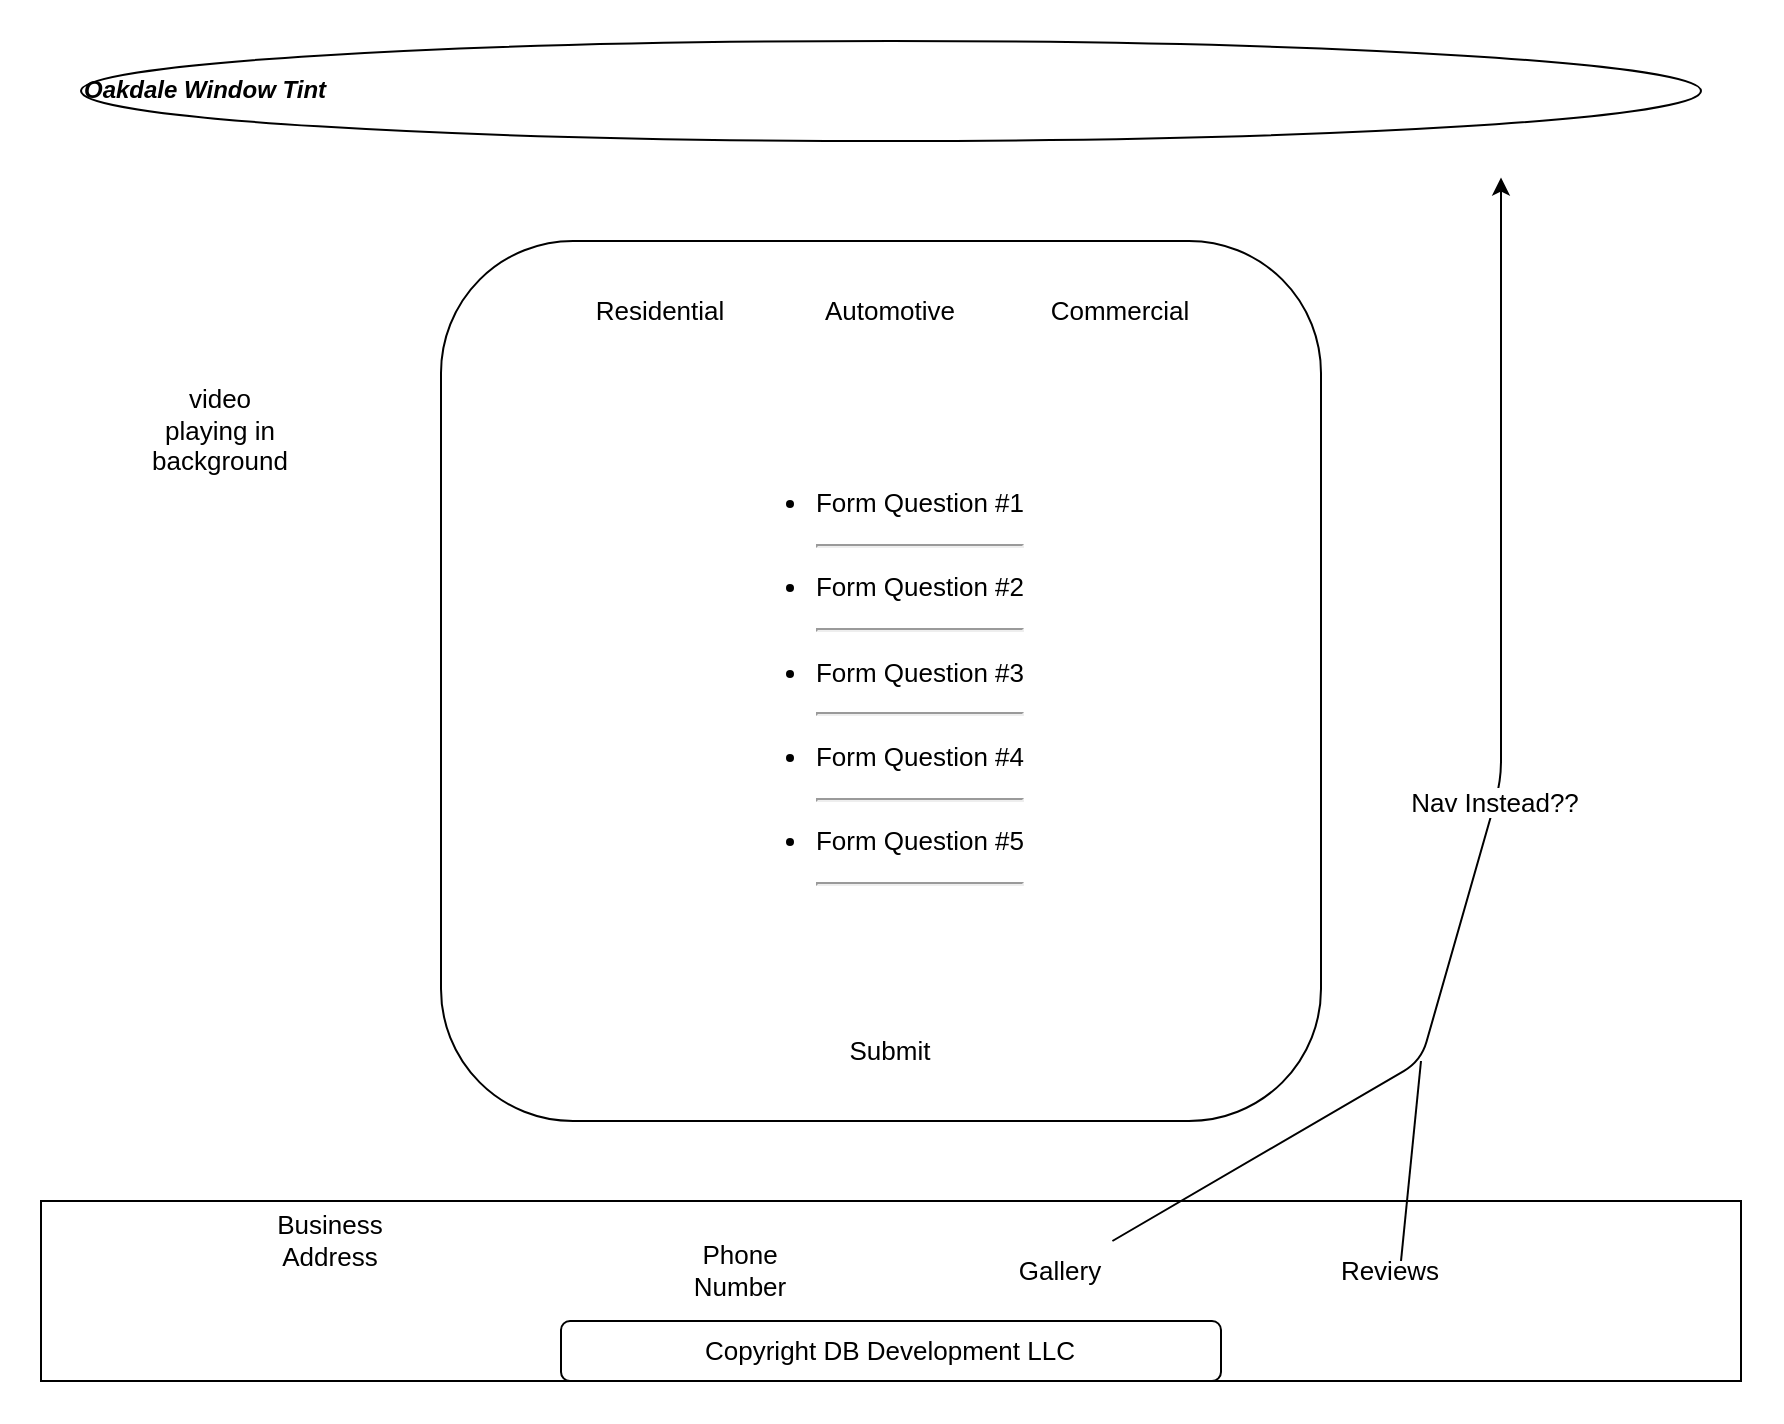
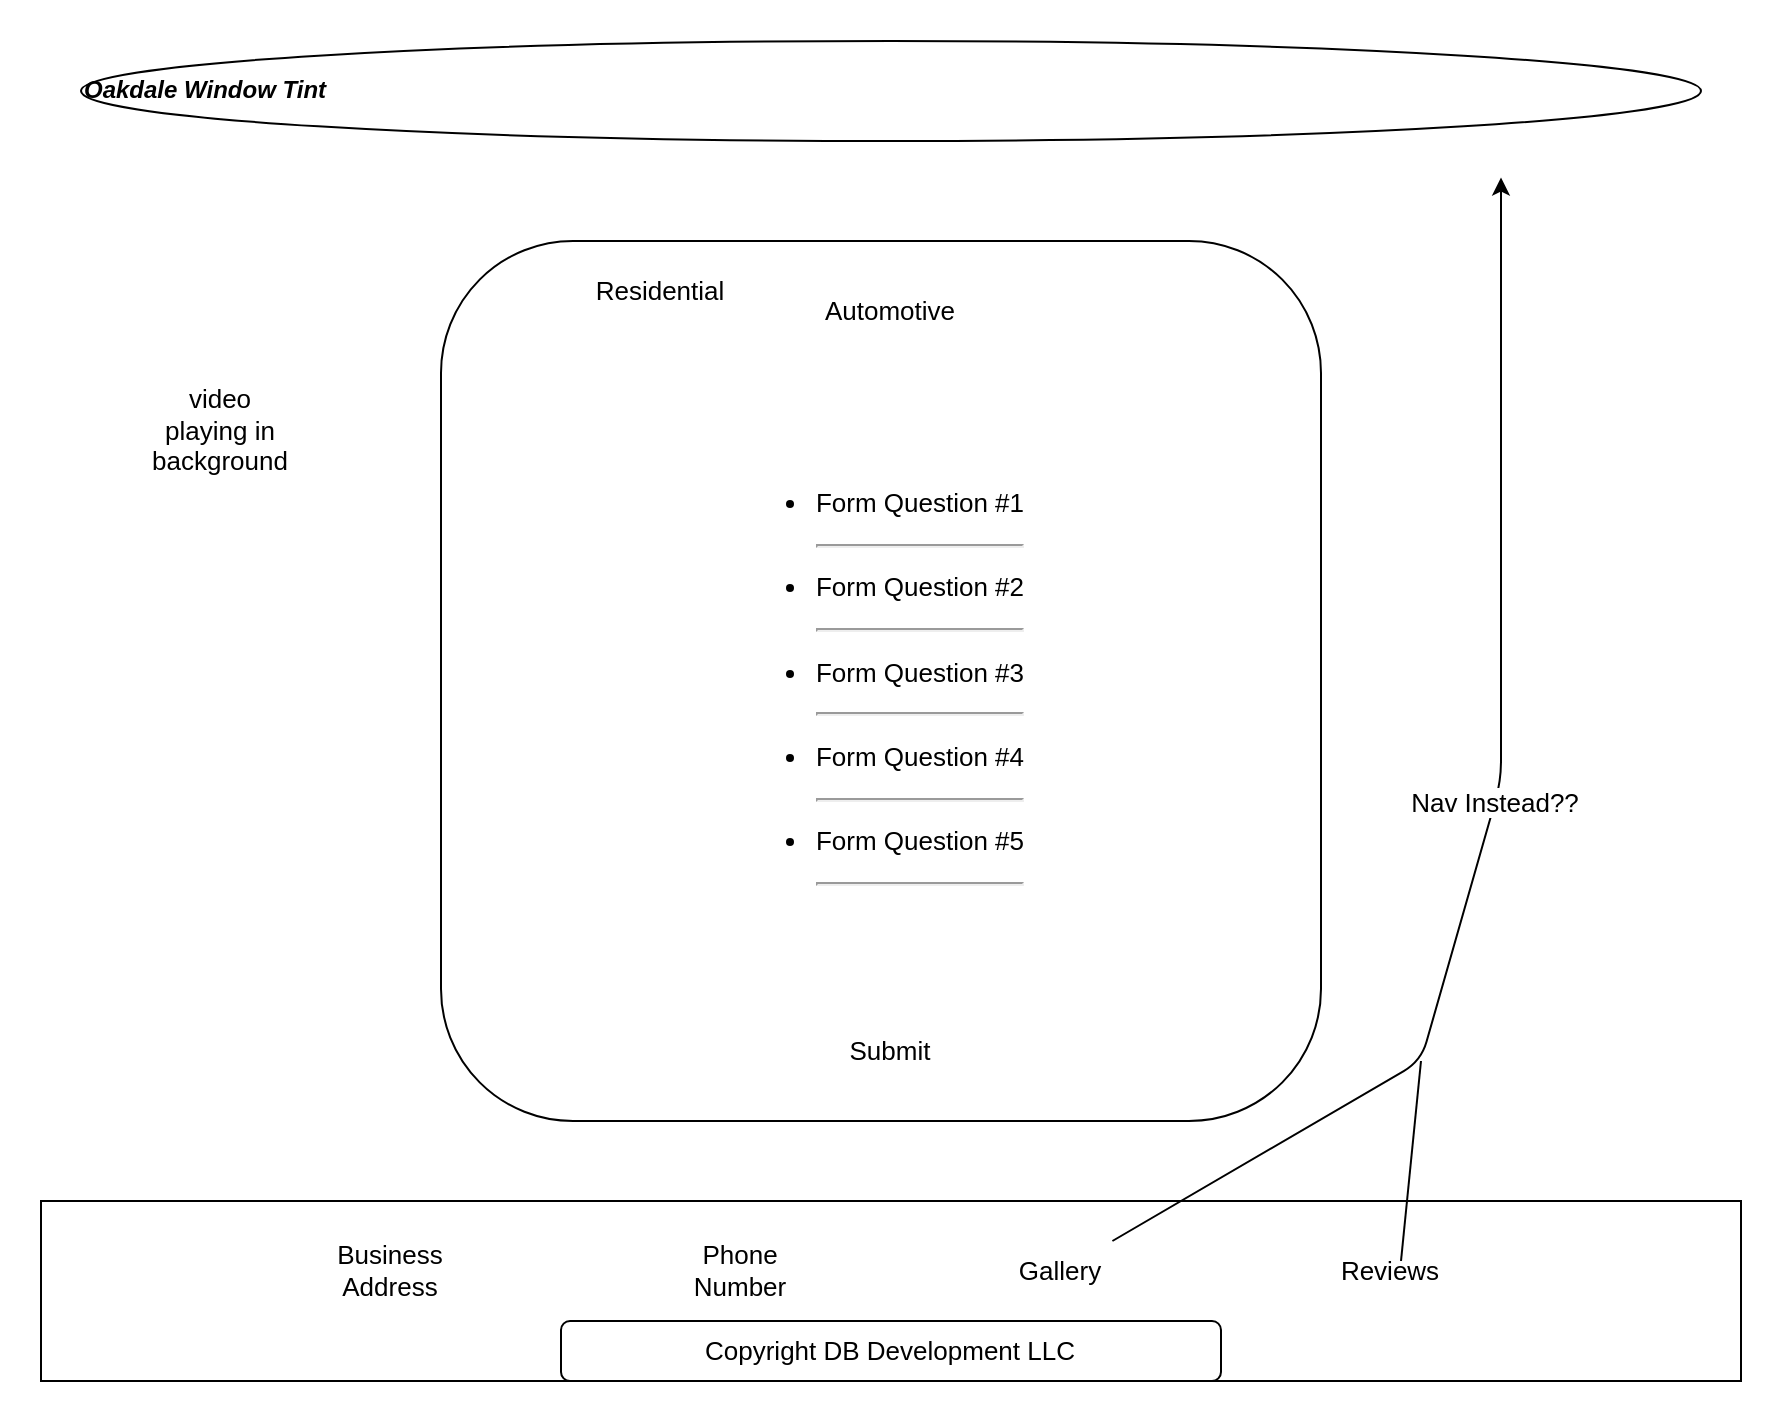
(661, 311) -> (661, 291)
(1121, 311) -> none
(331, 1241) -> (391, 1271)
